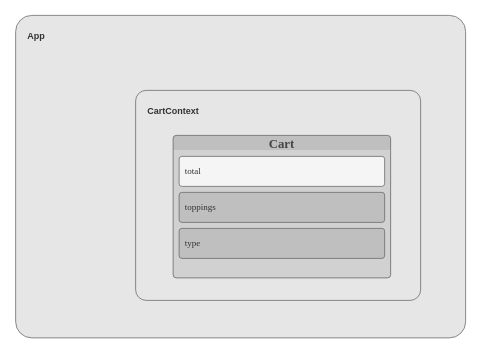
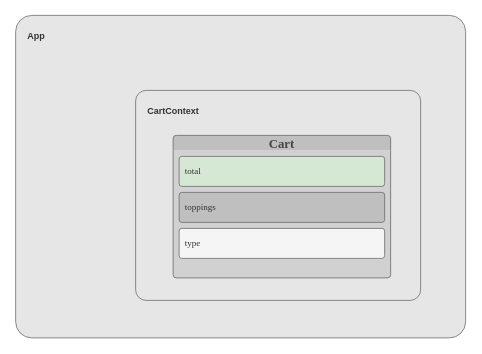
(282, 171) -> (282, 171)
(282, 243) -> (282, 243)
